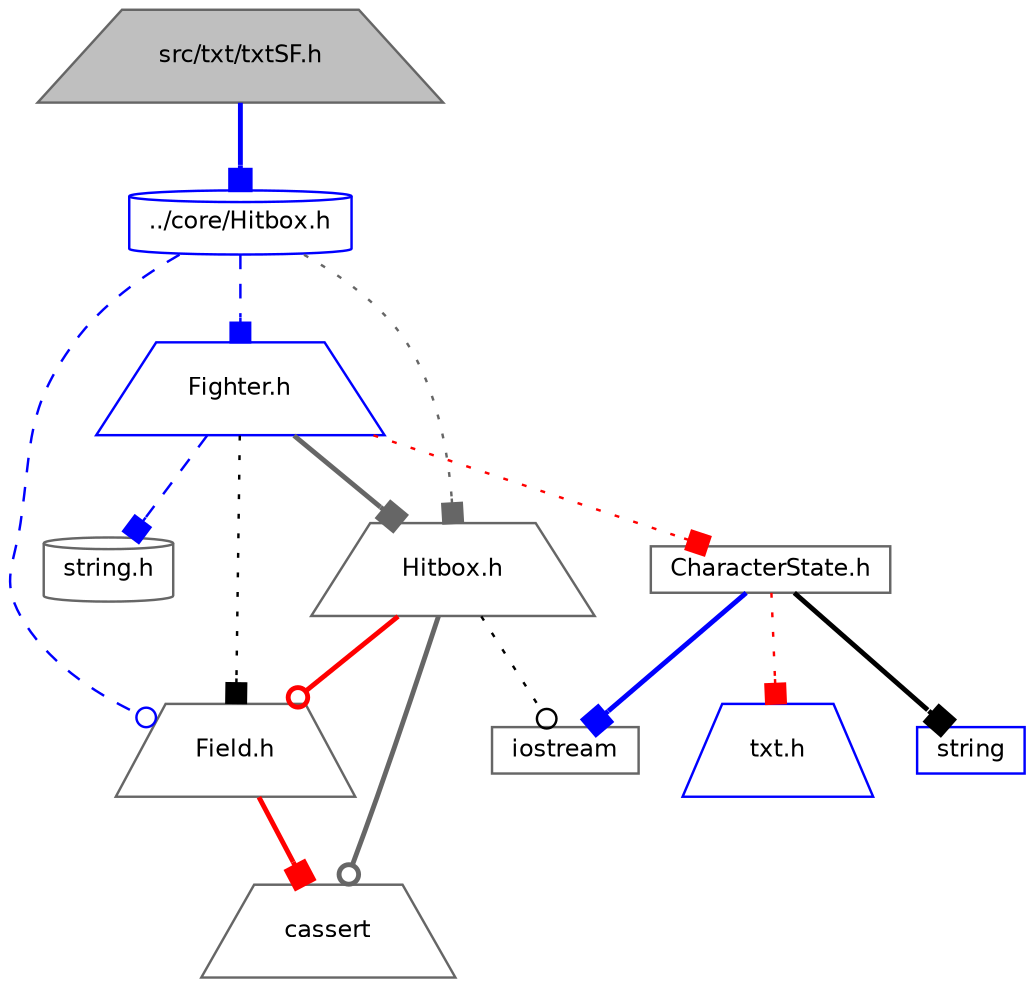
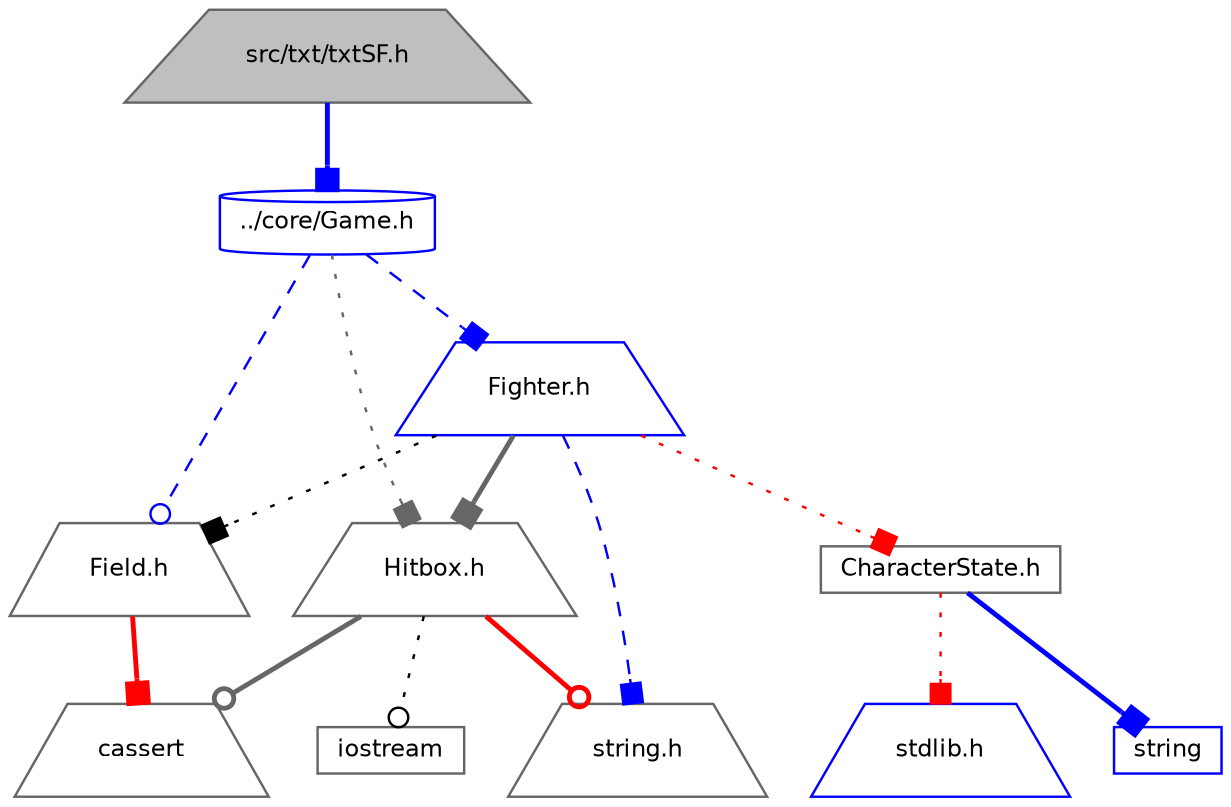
(240, 222) -> (327, 222)
(108, 570) -> (638, 750)
(861, 651) -> (1044, 652)
(677, 652) -> none
(352, 654) -> (529, 653)
(778, 750) -> (941, 750)
